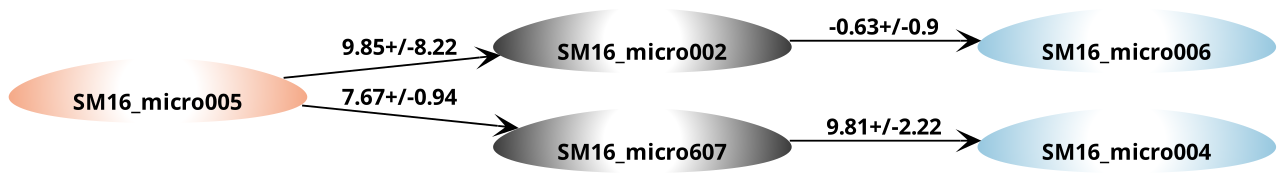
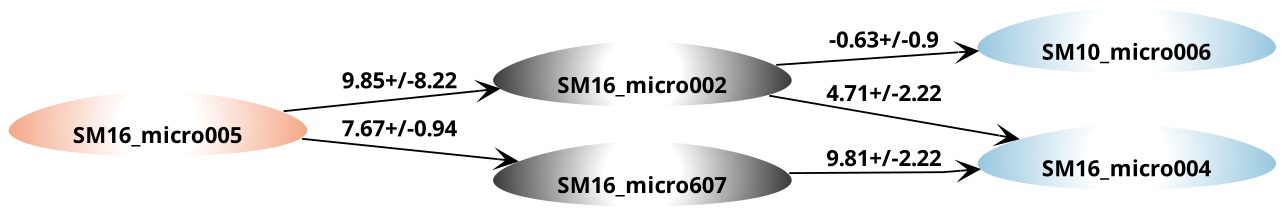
(1127, 41) -> (1127, 41)
none -> (884, 116)
